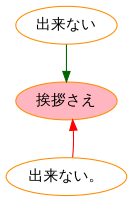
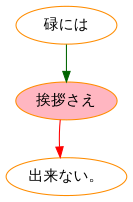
(66, 25) -> (66, 25)
(73, 144) -> (59, 133)
